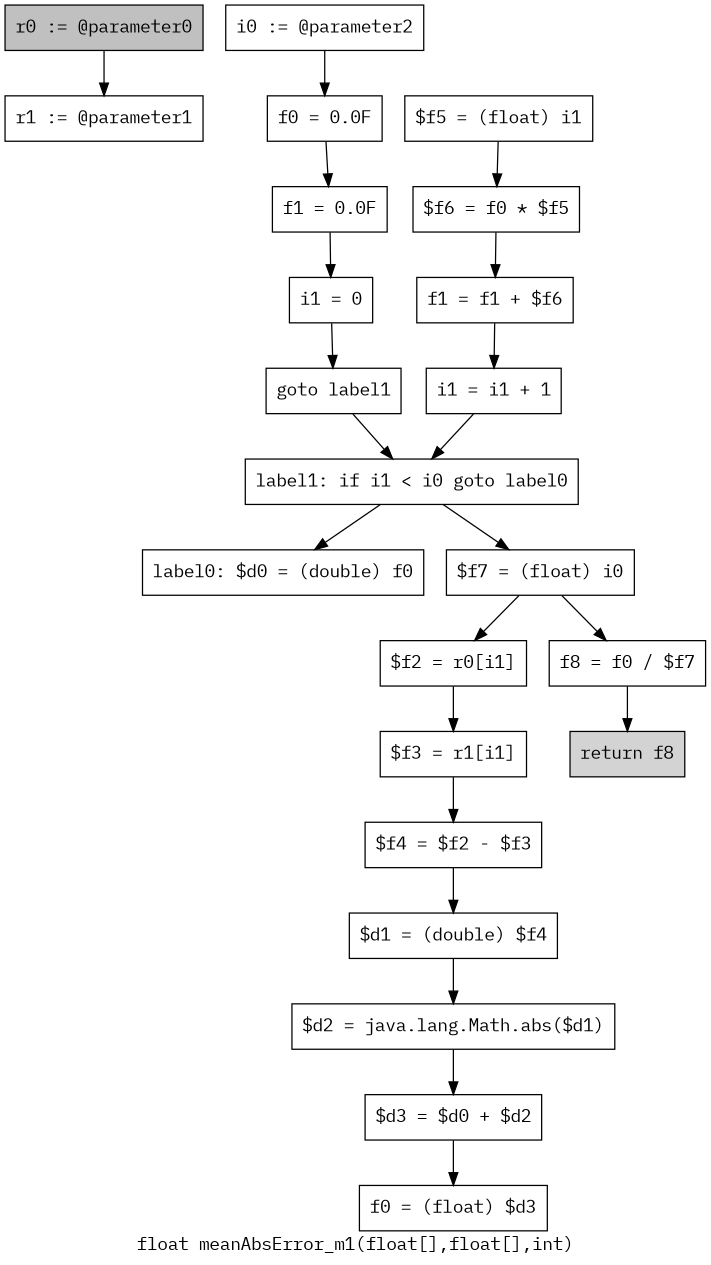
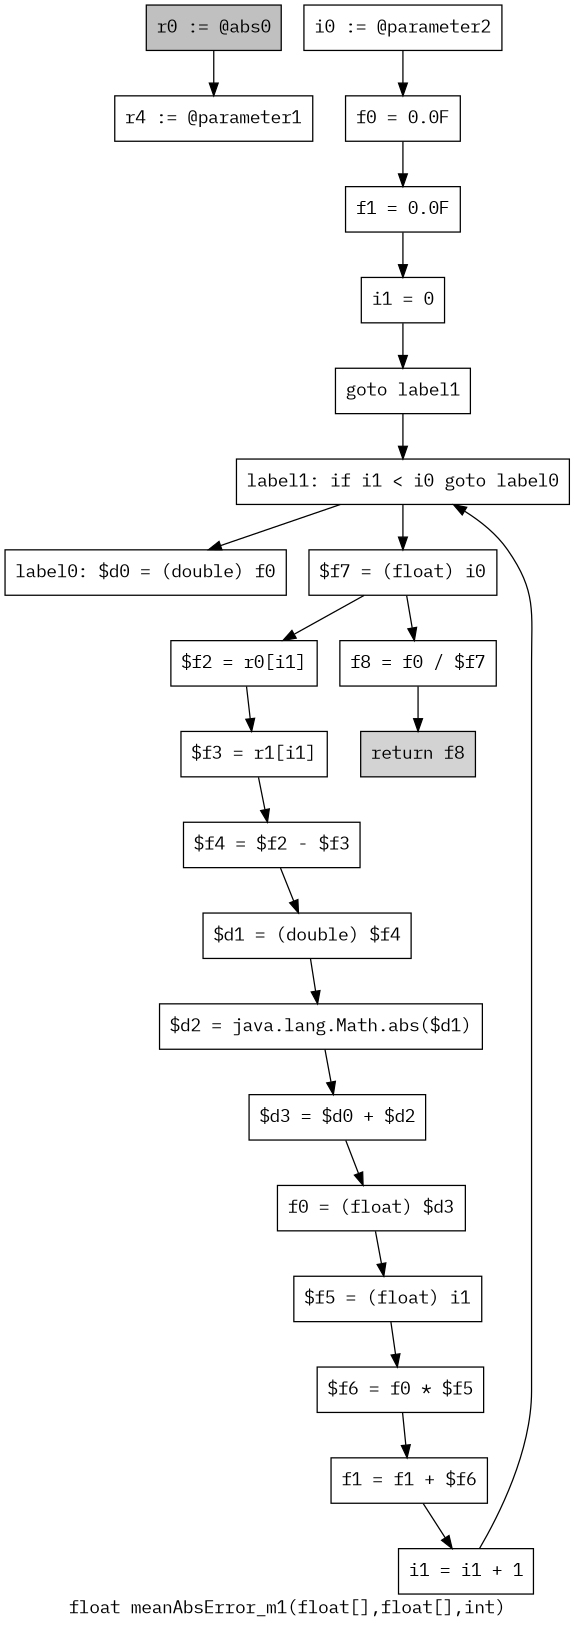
(104, 28) -> (214, 28)
(104, 119) -> (214, 119)
none -> (378, 1247)
